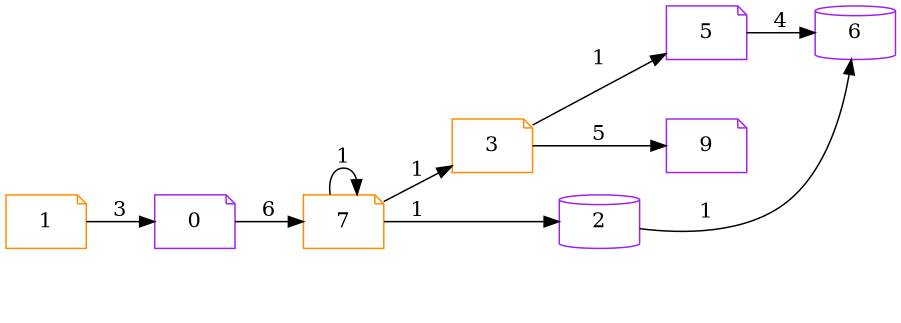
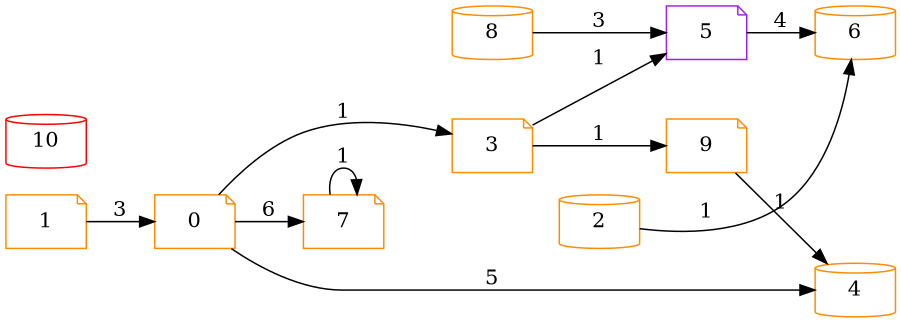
none -> (492, 33)
(855, 33) -> (855, 33)
(599, 135) -> (599, 135)
none -> (46, 141)
(707, 146) -> (707, 146)
(411, 187) -> (317, 128)
(195, 222) -> (195, 222)
(464, 222) -> none
(599, 222) -> (599, 222)
none -> (855, 290)
